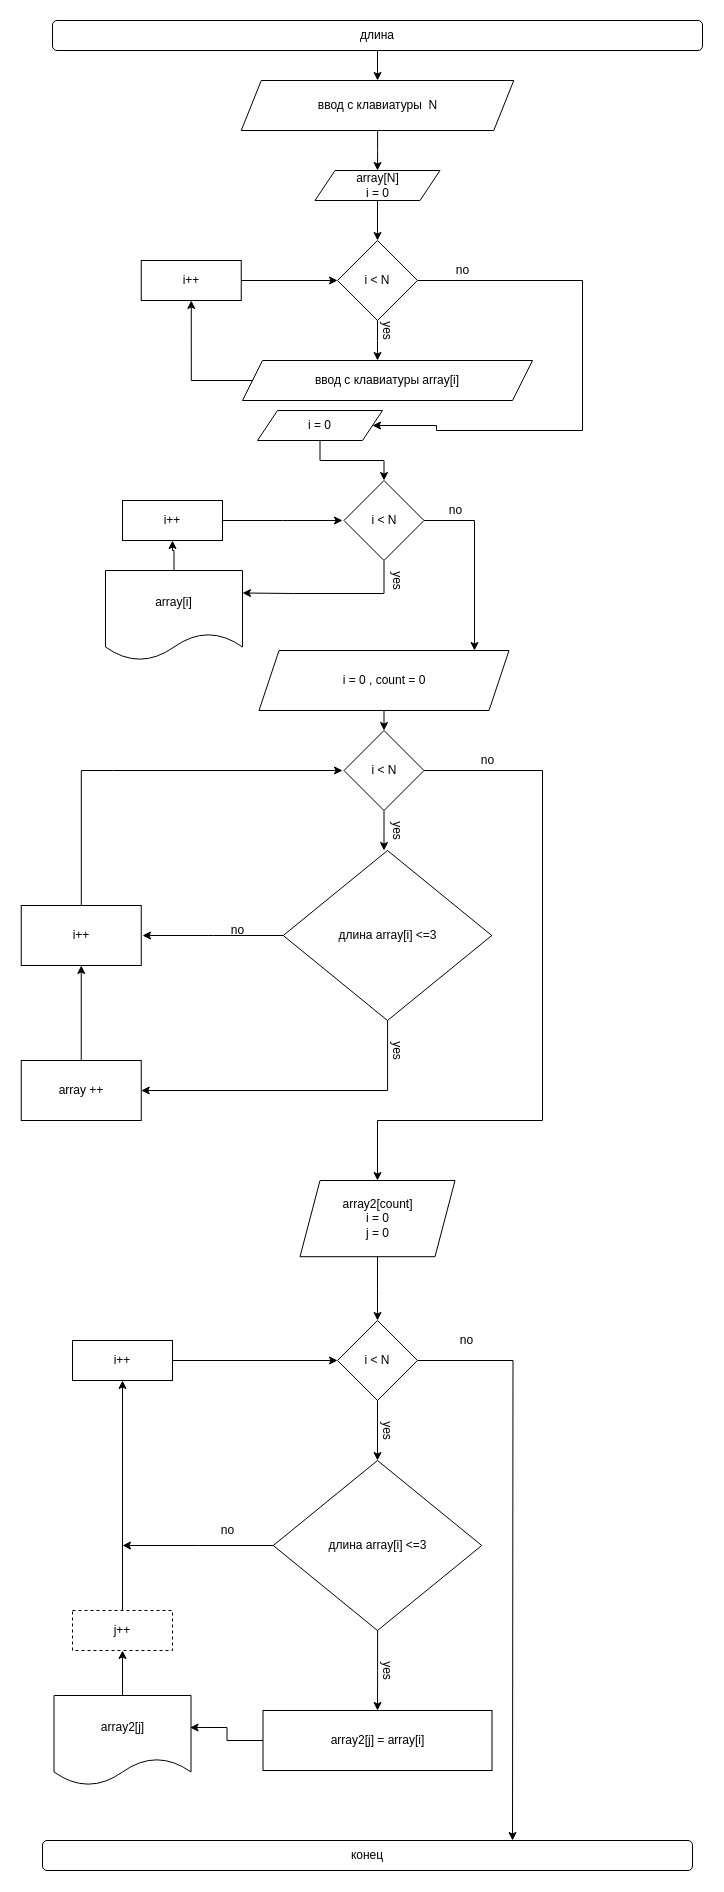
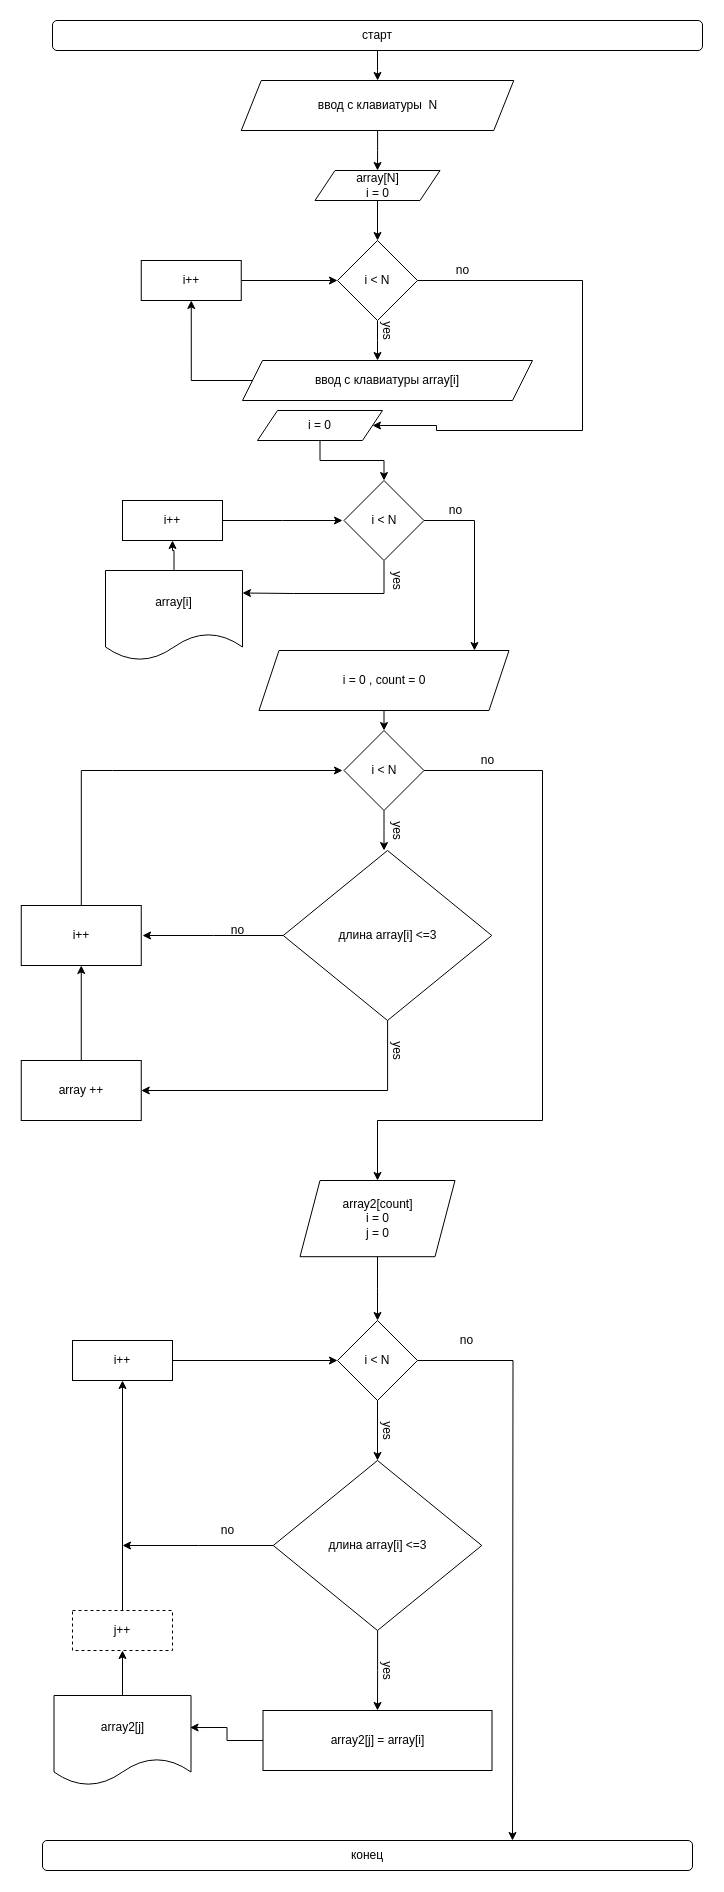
(378, 36) -> (378, 36)
